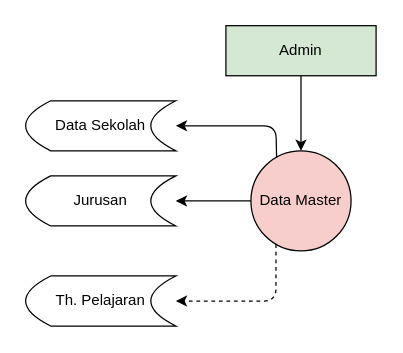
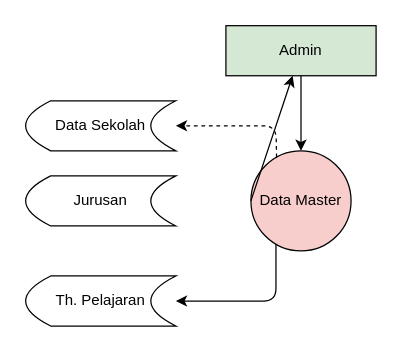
(239, 126) -> (239, 126)
(218, 201) -> (261, 168)
(252, 301) -> (252, 301)
